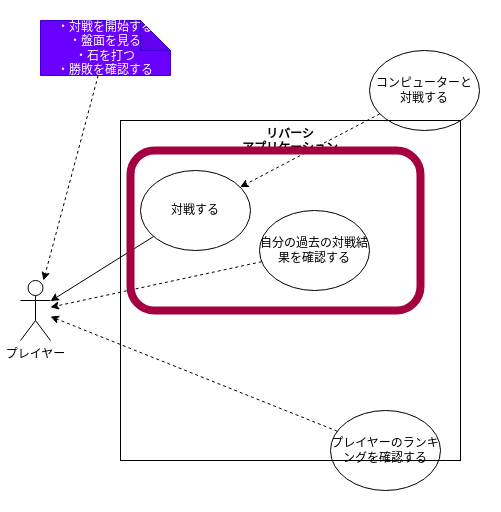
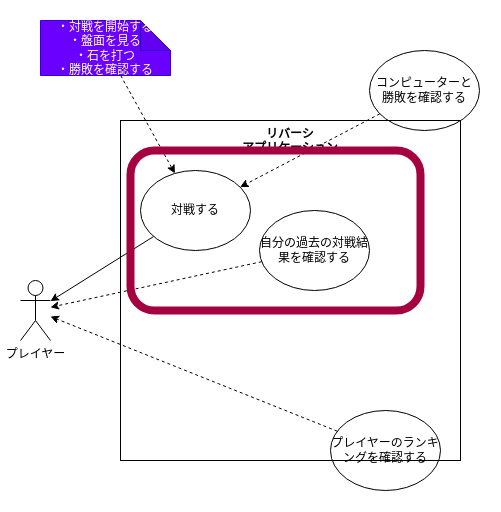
(425, 91) -> (425, 91)
(72, 174) -> (146, 121)
